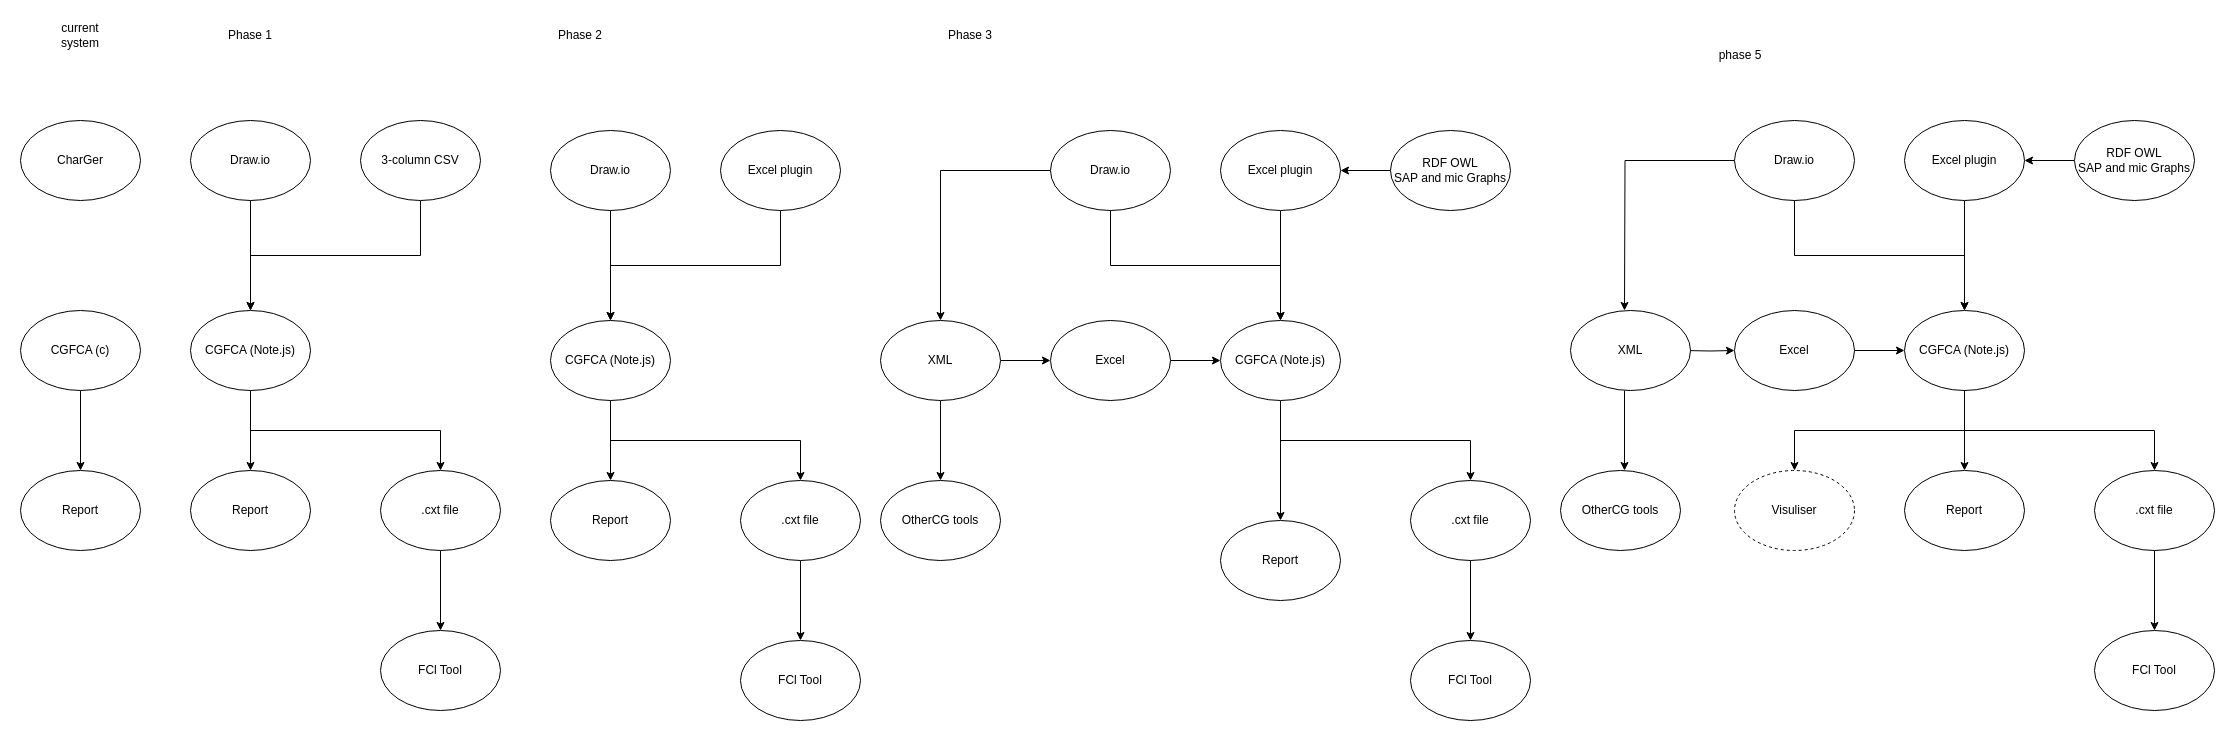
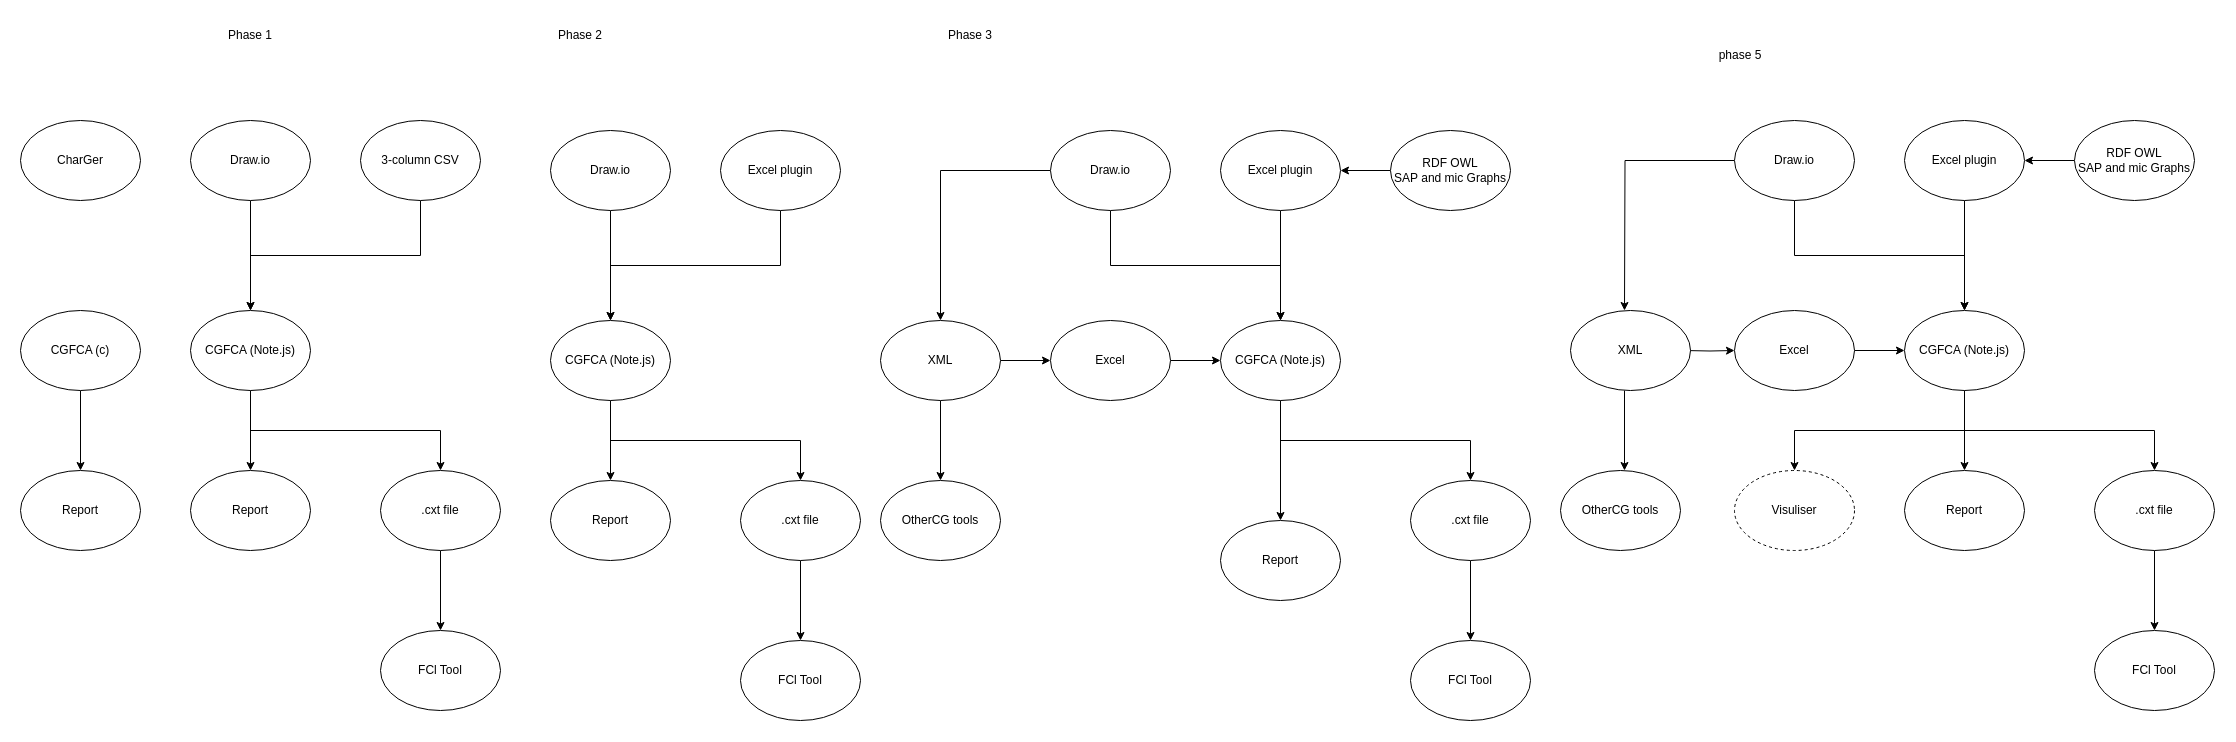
(81, 36) -> none
